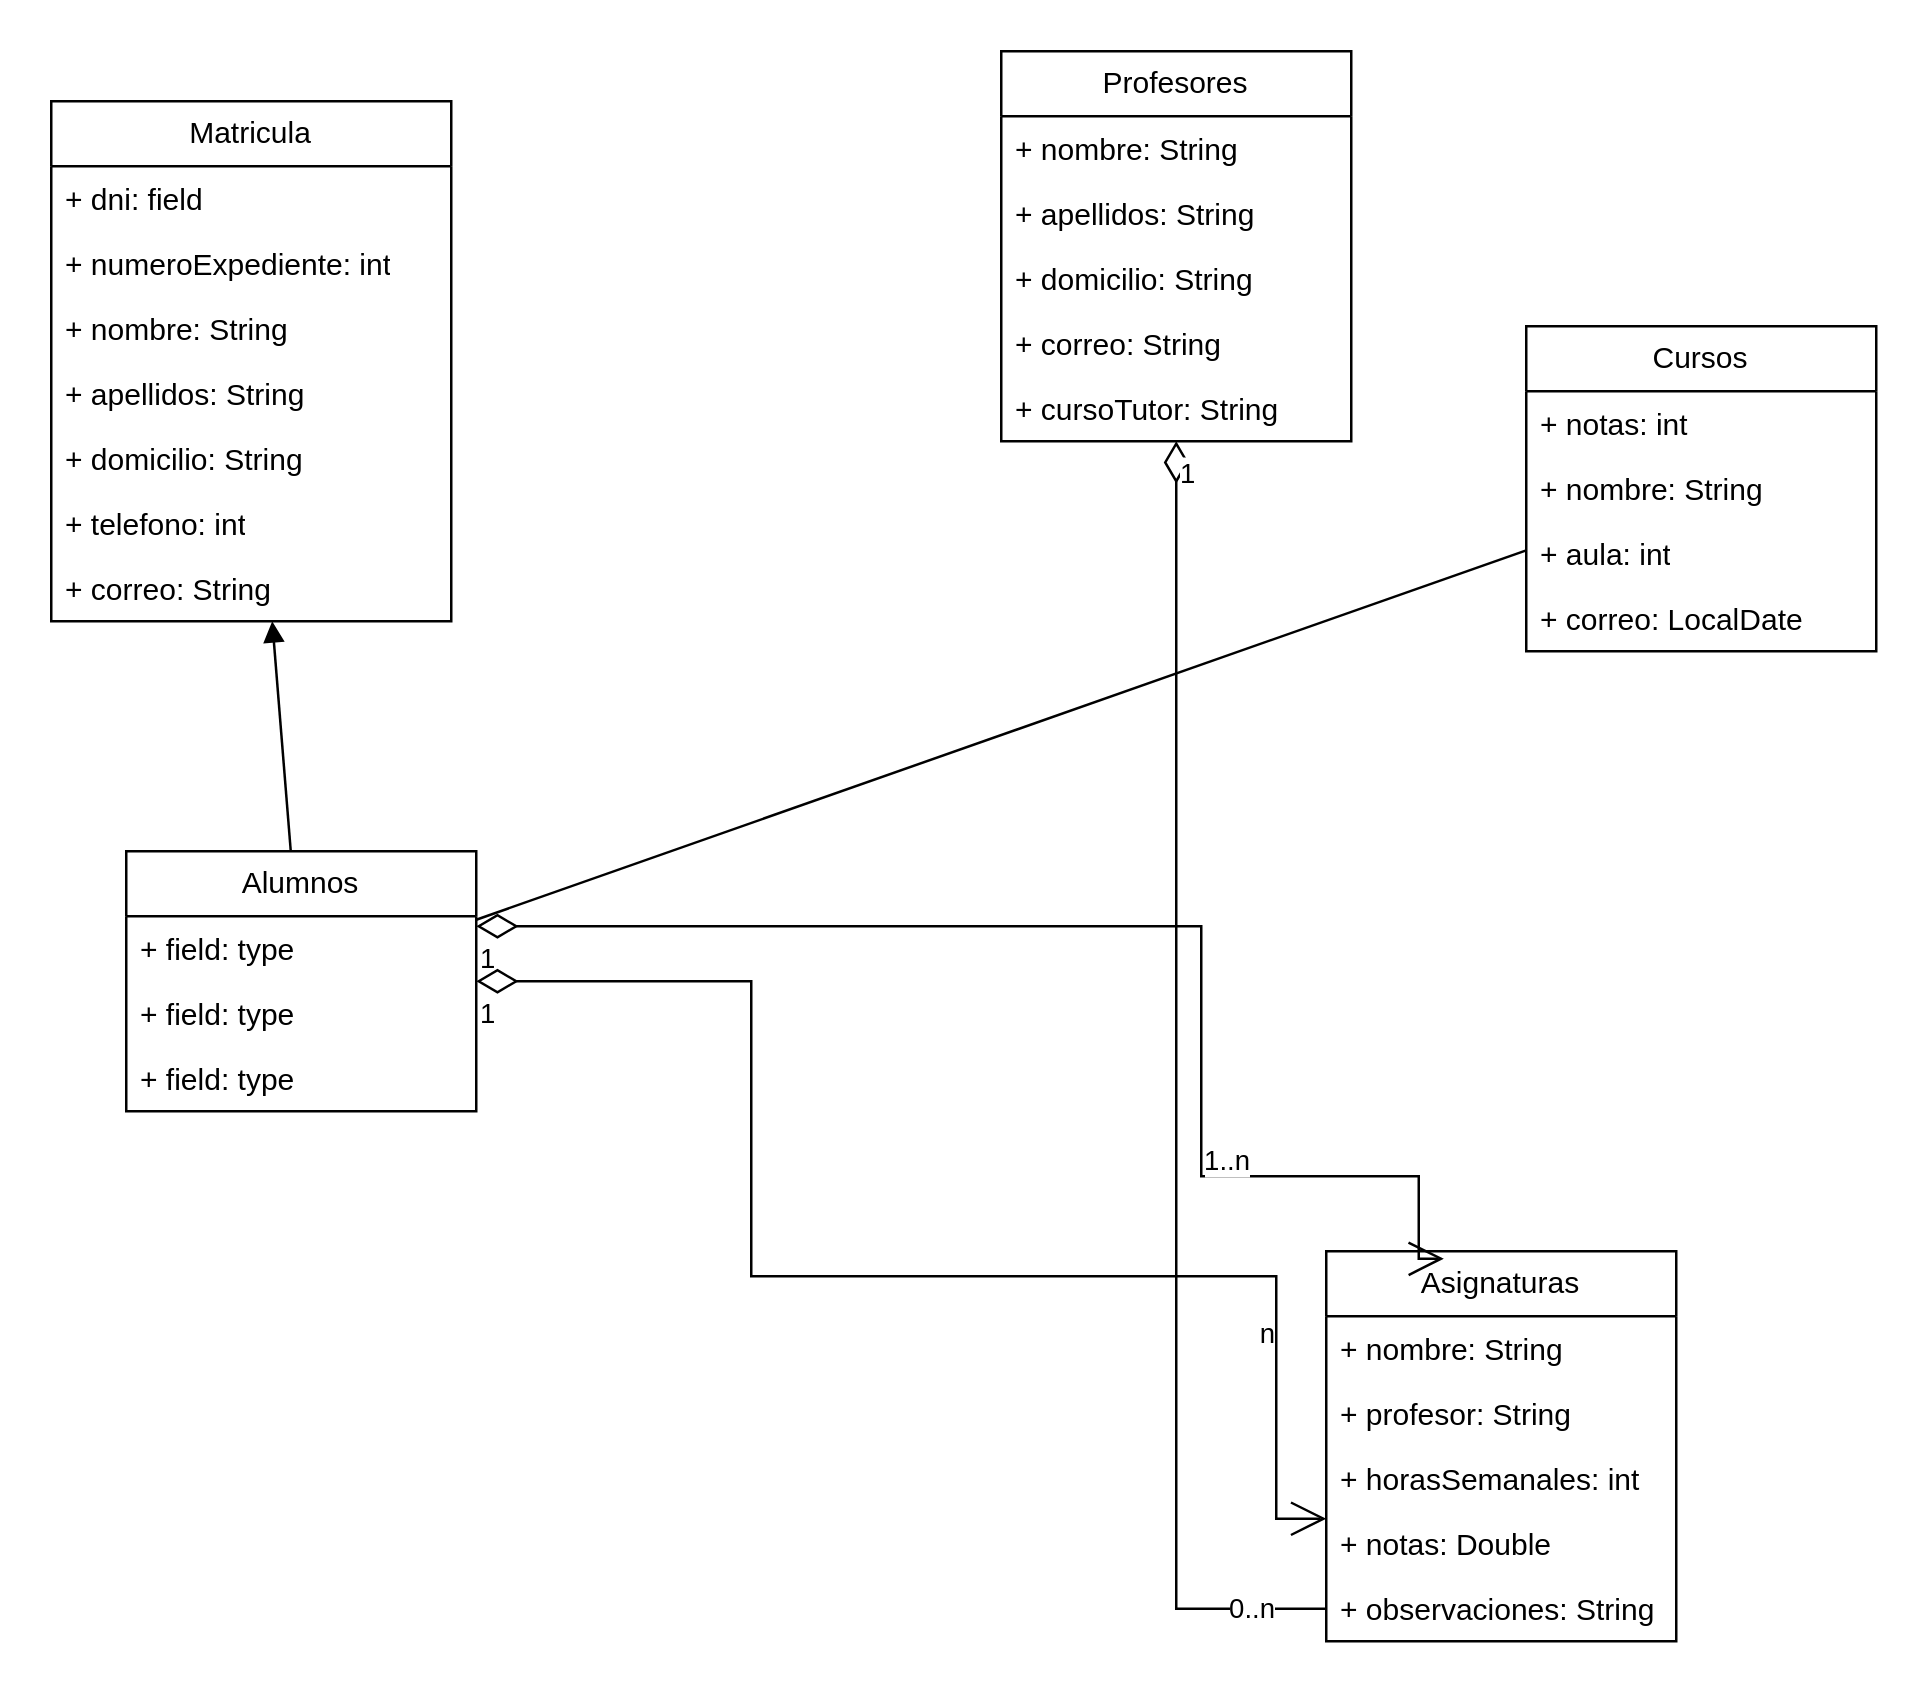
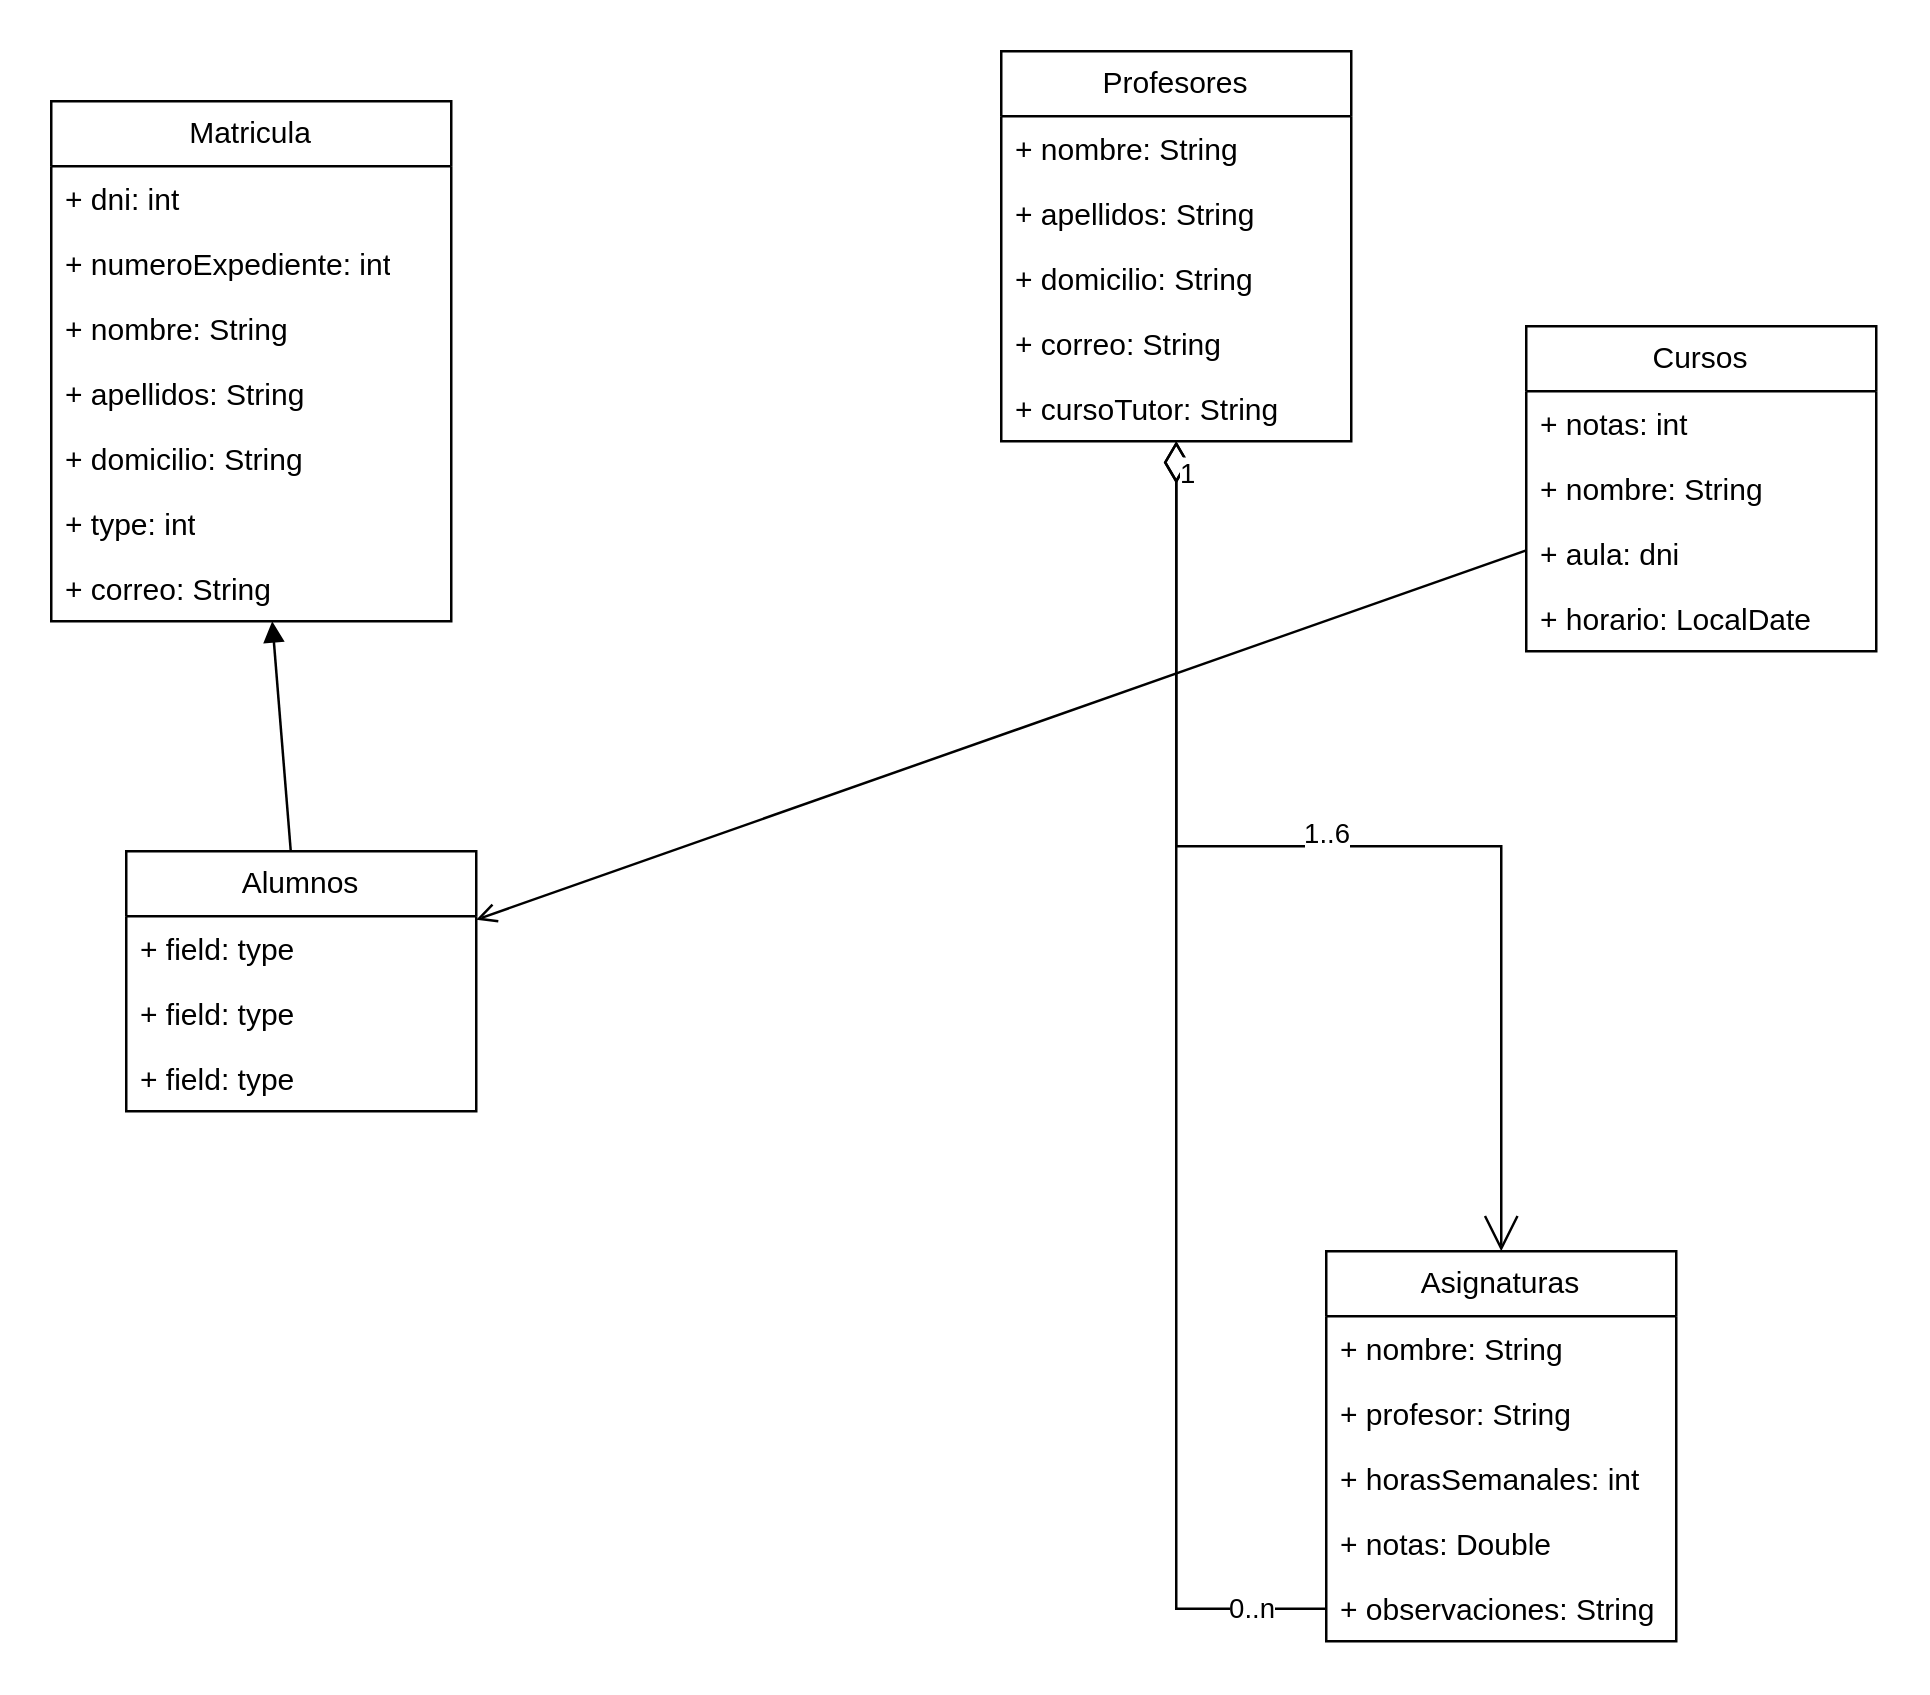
(144, 202) -> (131, 202)
(173, 527) -> (143, 527)
(1614, 557) -> (1614, 557)
(1685, 622) -> (1690, 622)
(489, 915) -> (491, 915)
(844, 926) -> none
none -> (1501, 969)
(751, 1221) -> none
